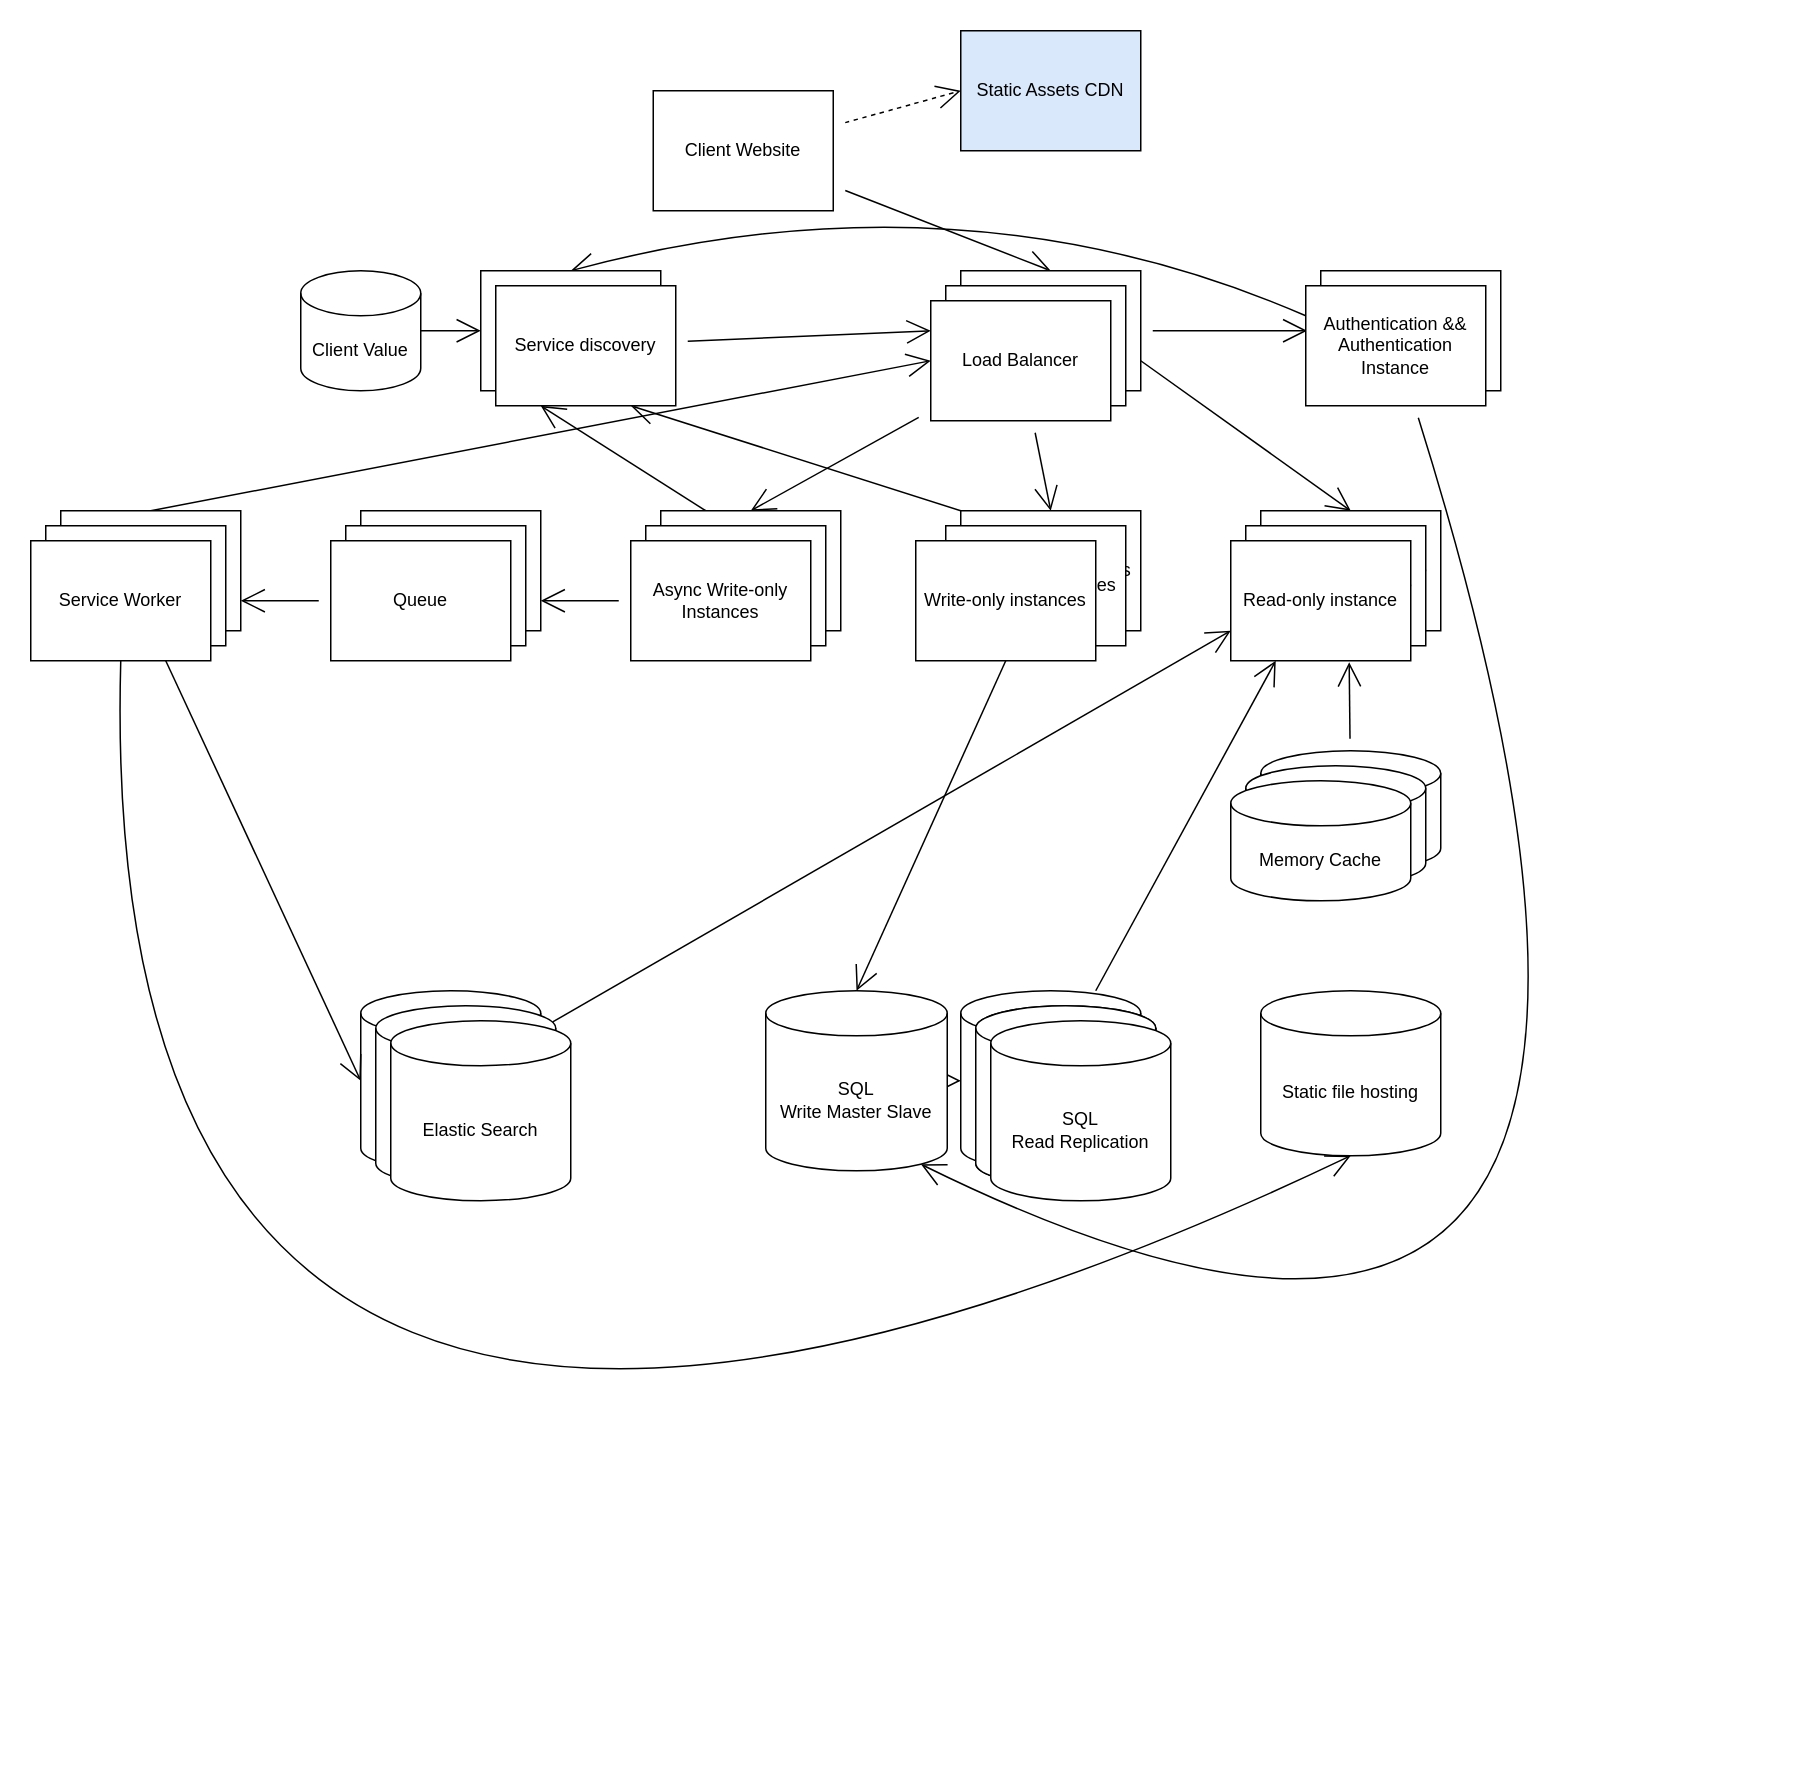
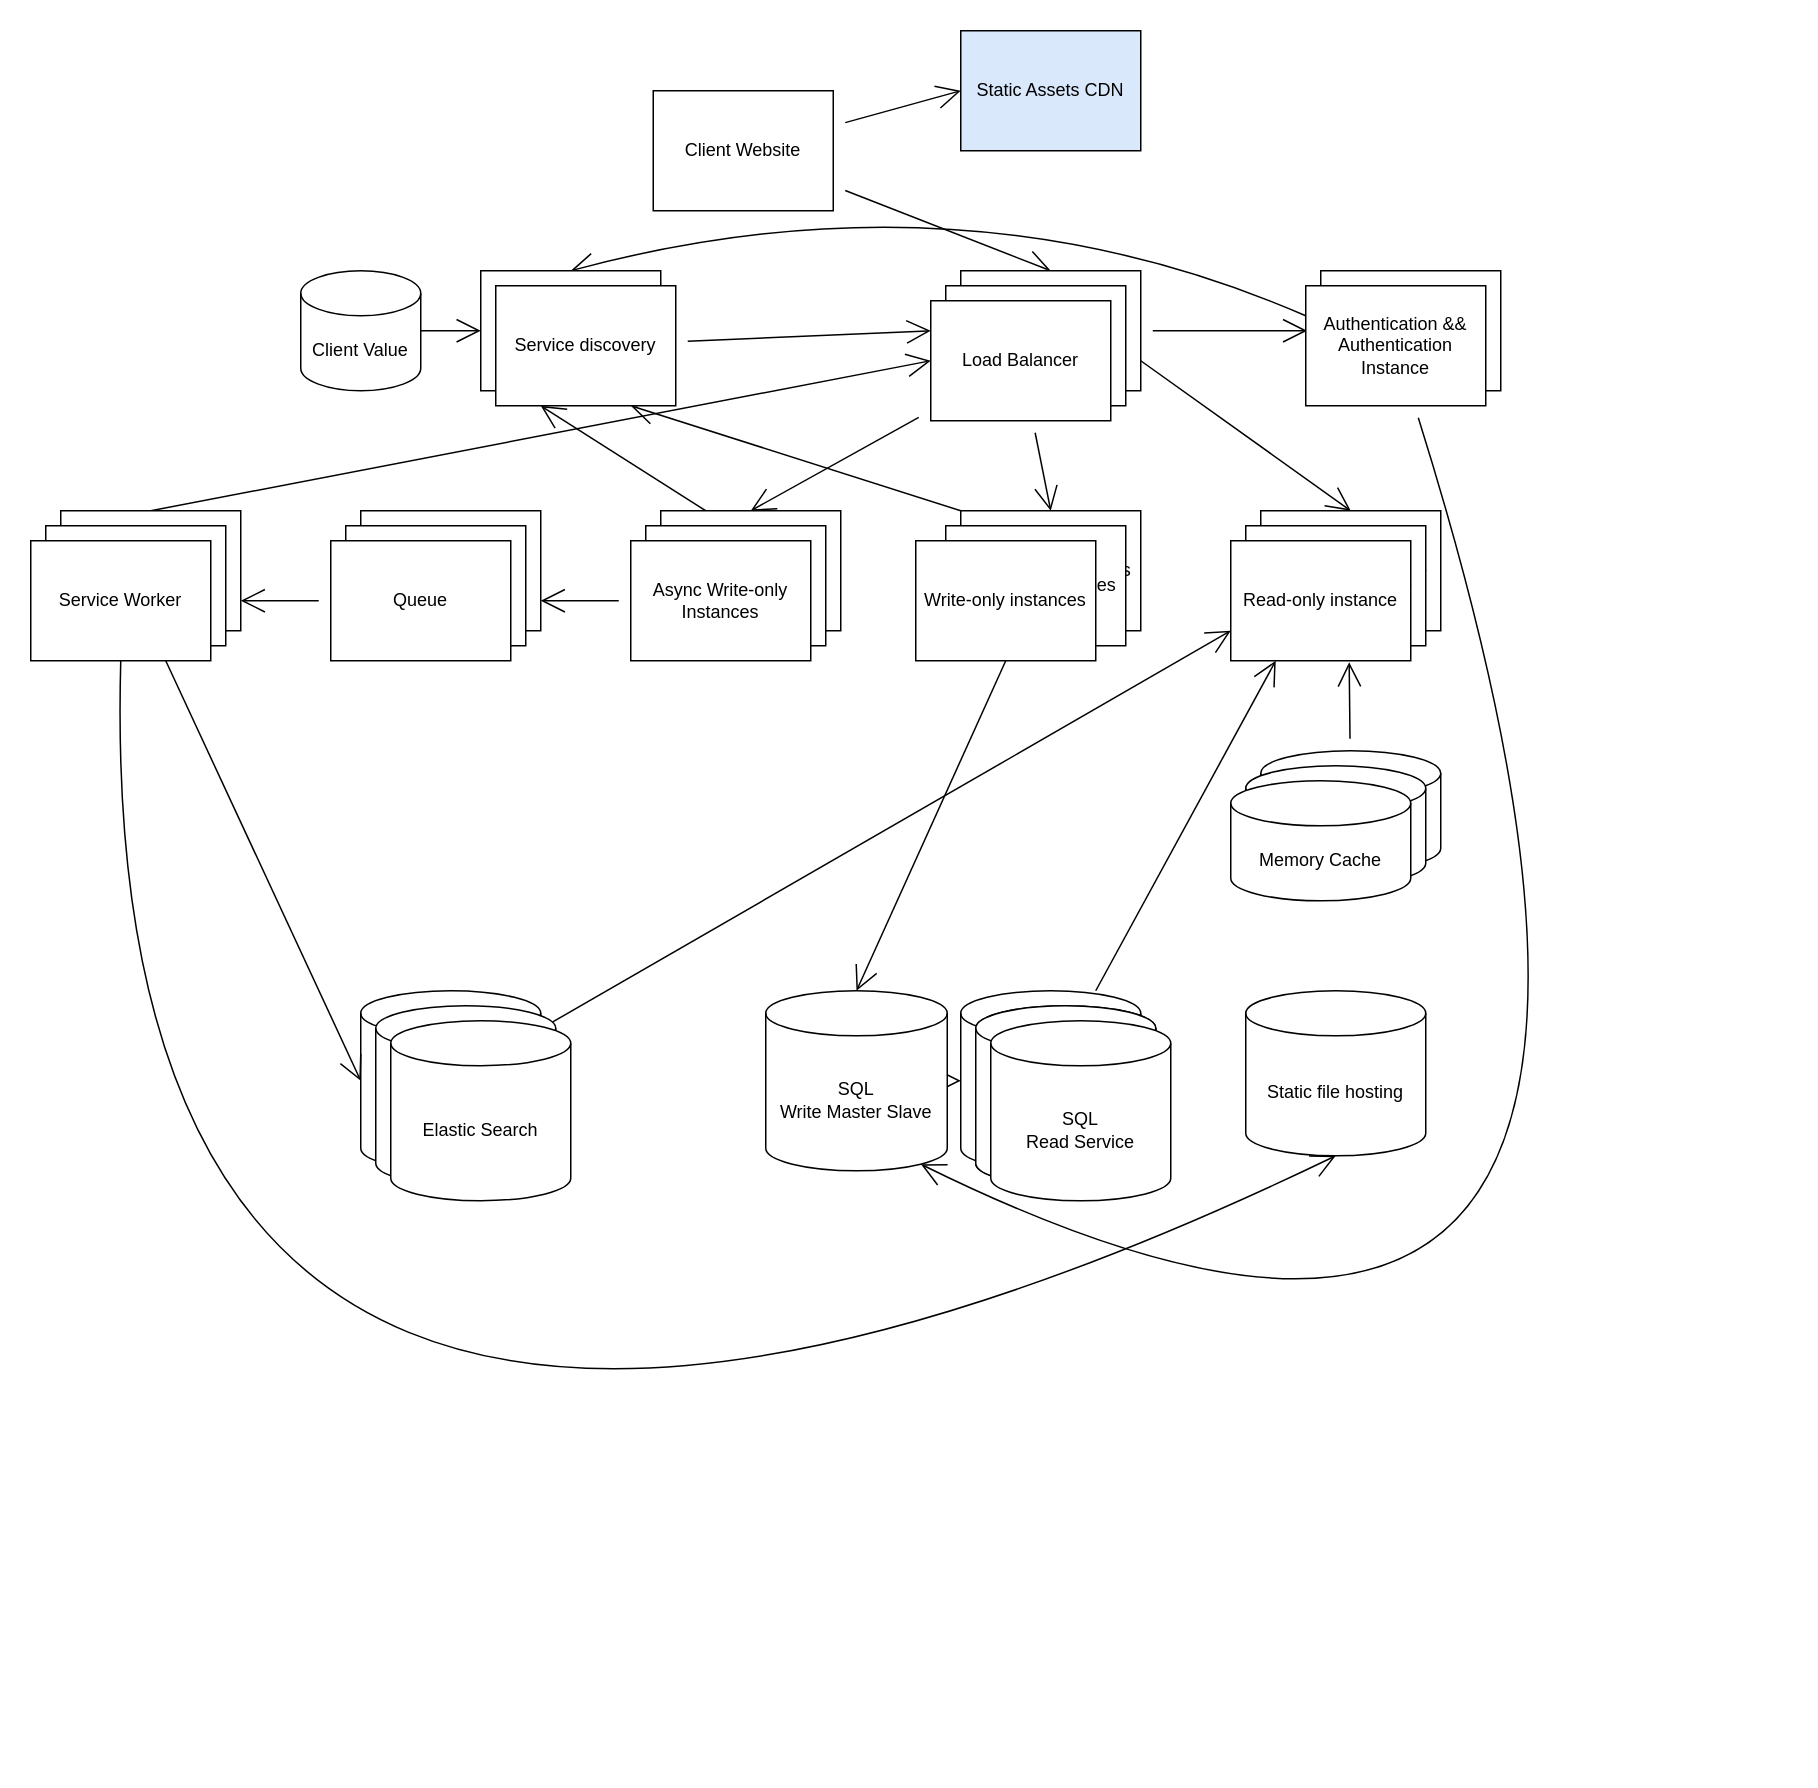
(902, 107) -> (902, 107)
(1351, 1073) -> (1336, 1073)
(1081, 1130) -> (1081, 1130)
